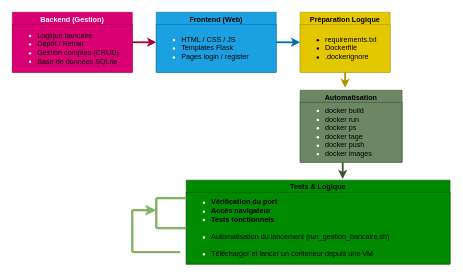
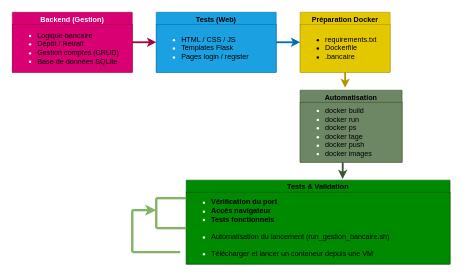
(216, 20) -> (216, 20)
(345, 20) -> (345, 20)
(332, 48) -> (332, 48)
(318, 188) -> (318, 188)
